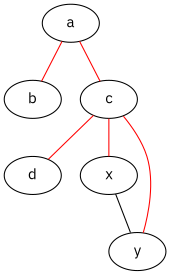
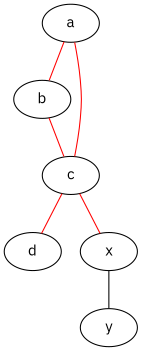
(150, 171) -> (56, 137)
